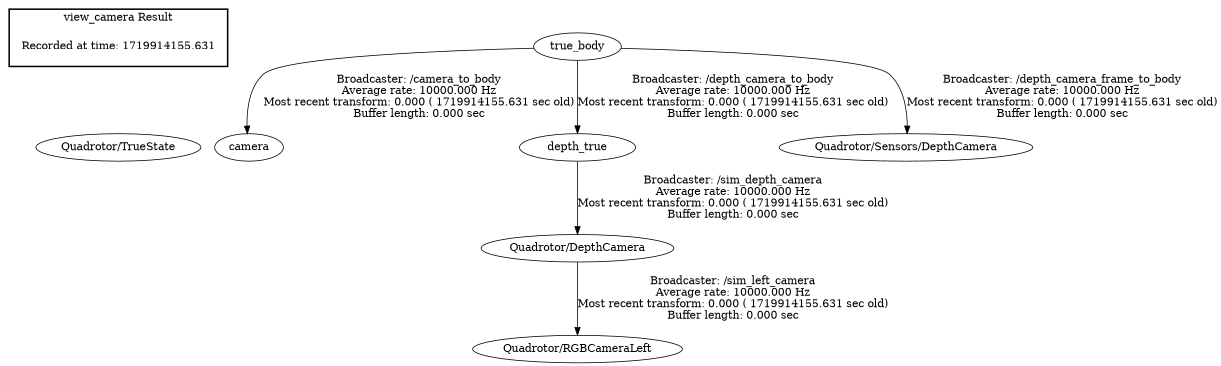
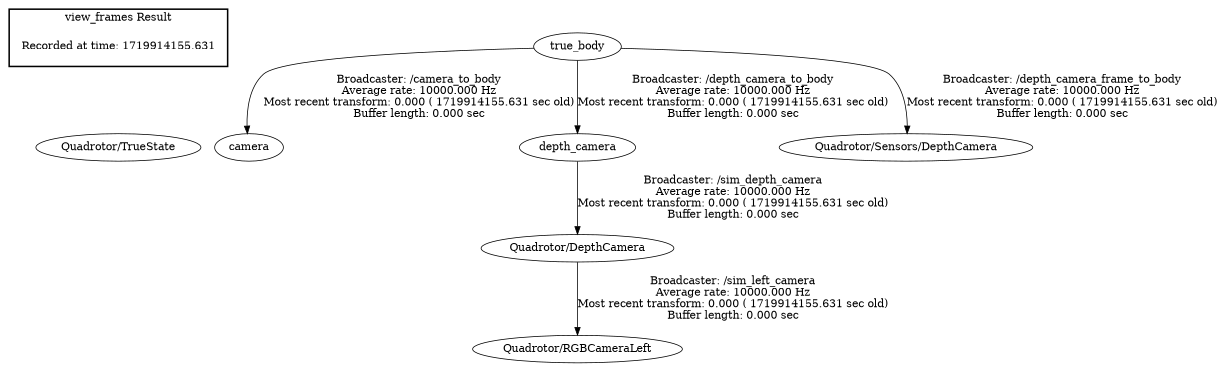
(118, 18) -> (118, 18)
(578, 147) -> (578, 147)
